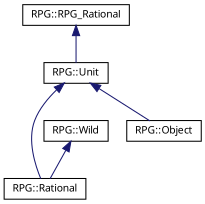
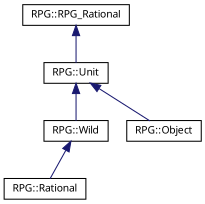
(32, 131) -> (76, 107)
